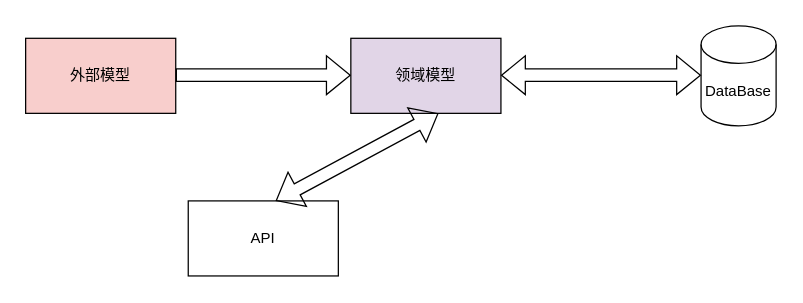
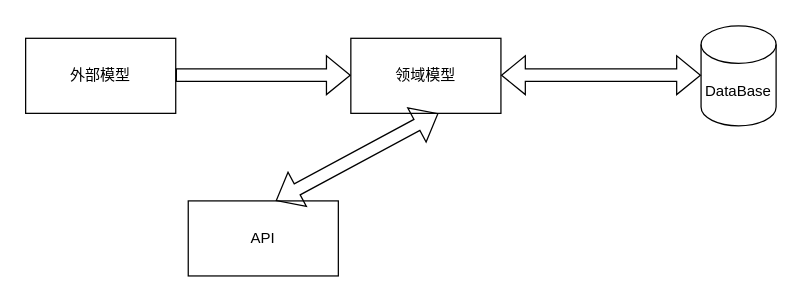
(101, 76) -> (101, 76)
(426, 76) -> (426, 76)
